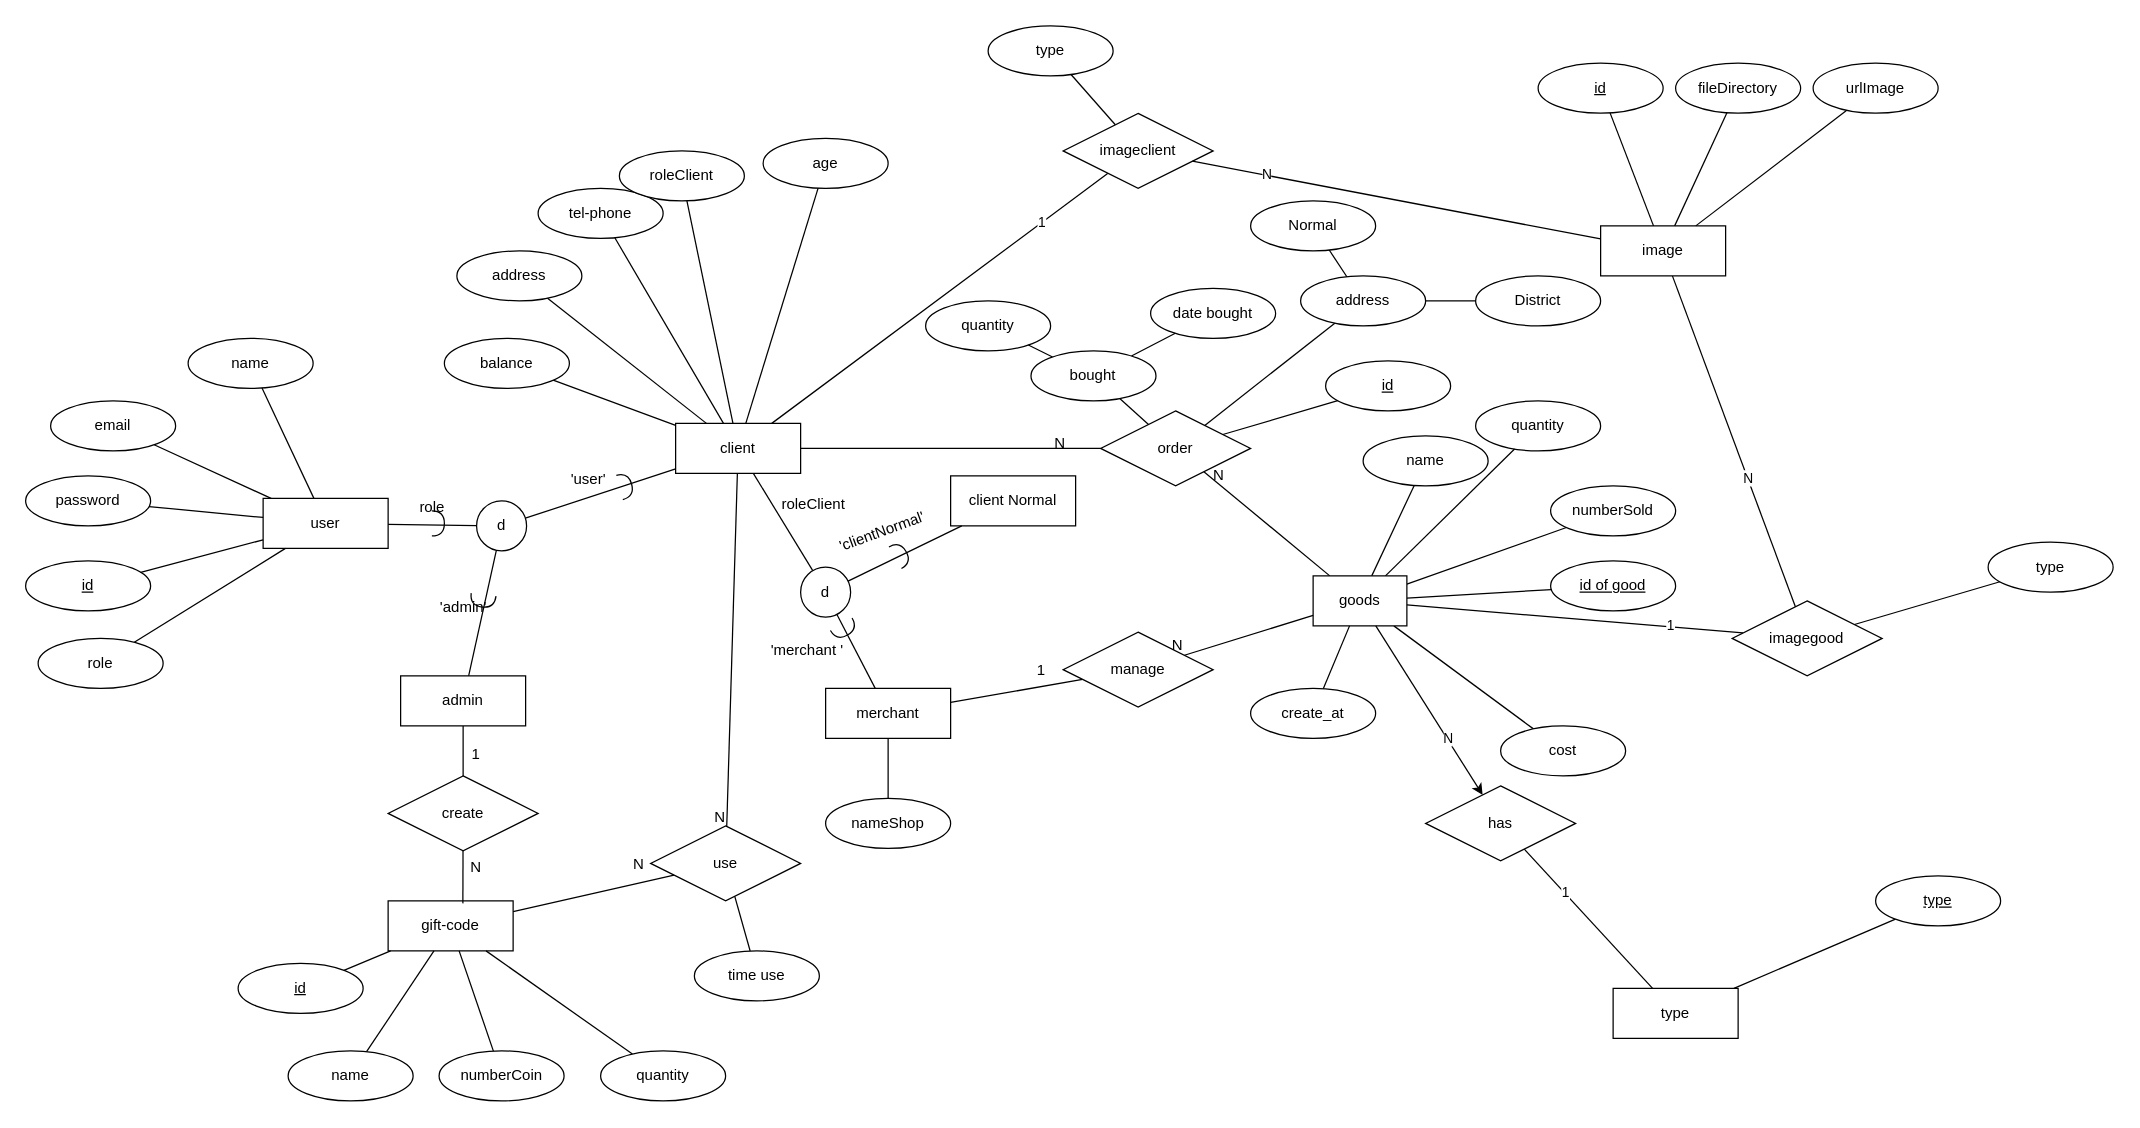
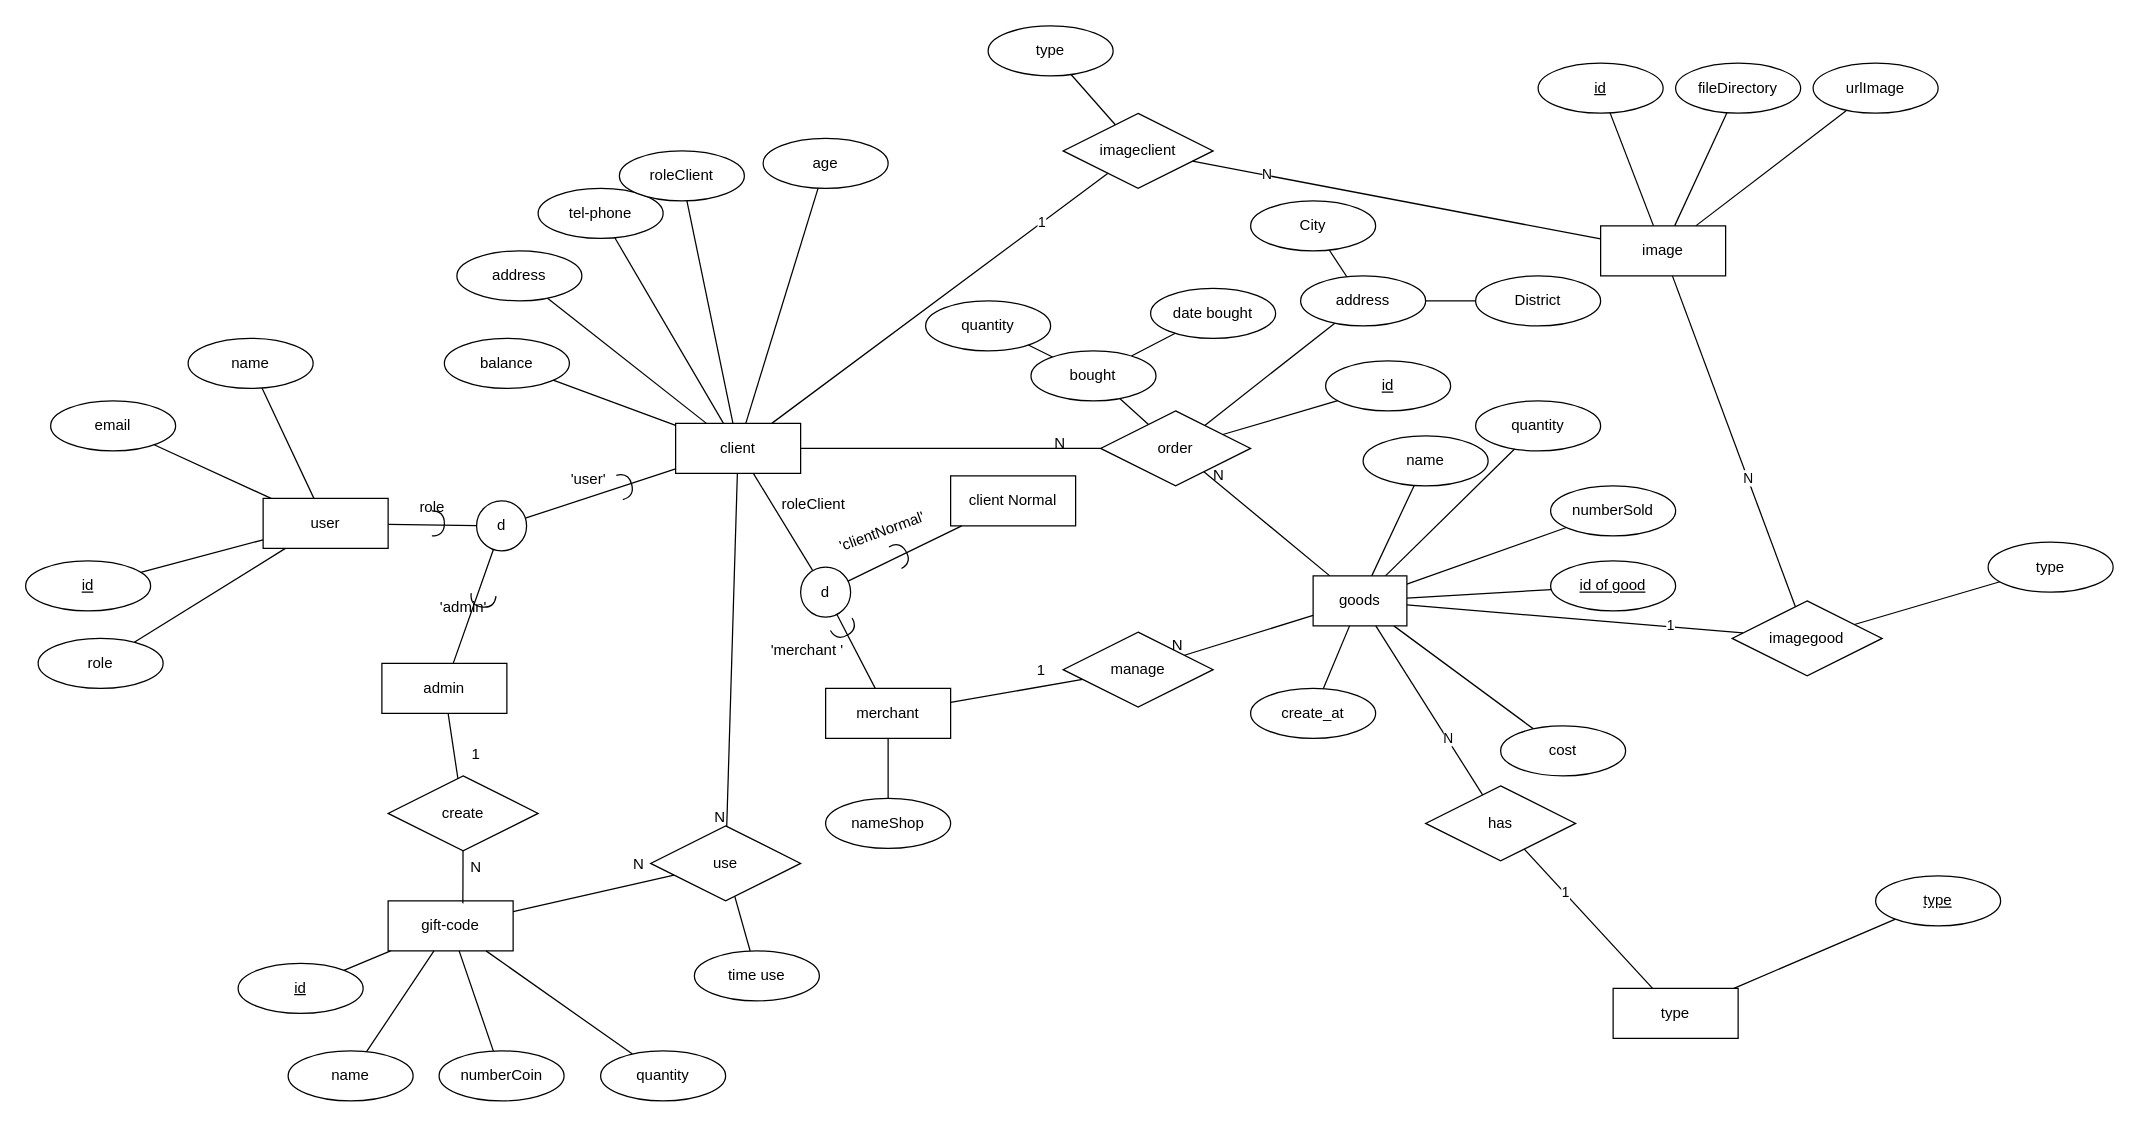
(1313, 226) -> (1313, 226)
(88, 501) -> none
(206, 512) -> none
(463, 701) -> (444, 688)
(1477, 786) -> (1479, 790)
